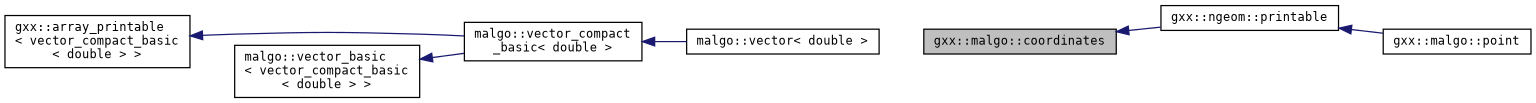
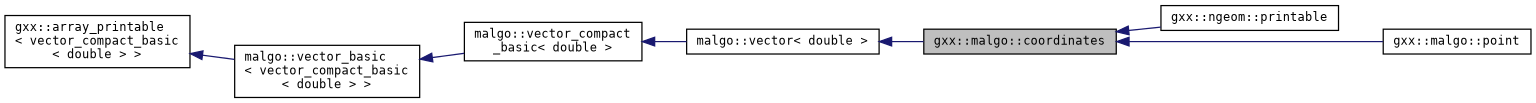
(1367, 31) -> (1256, 42)
(333, 32) -> (218, 57)
none -> (908, 42)
